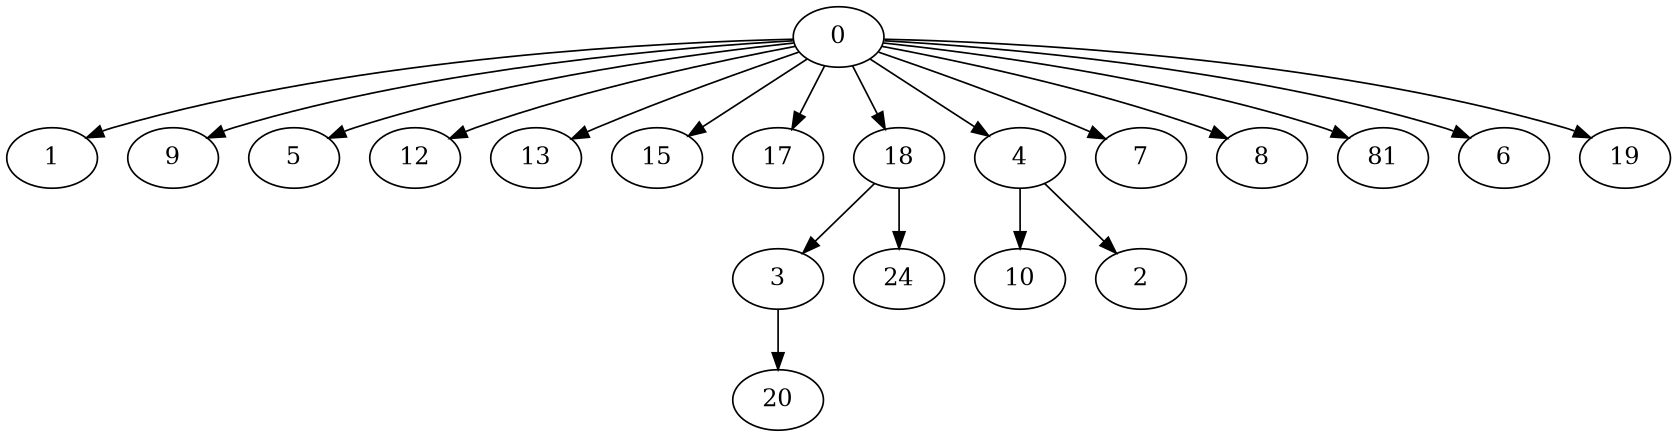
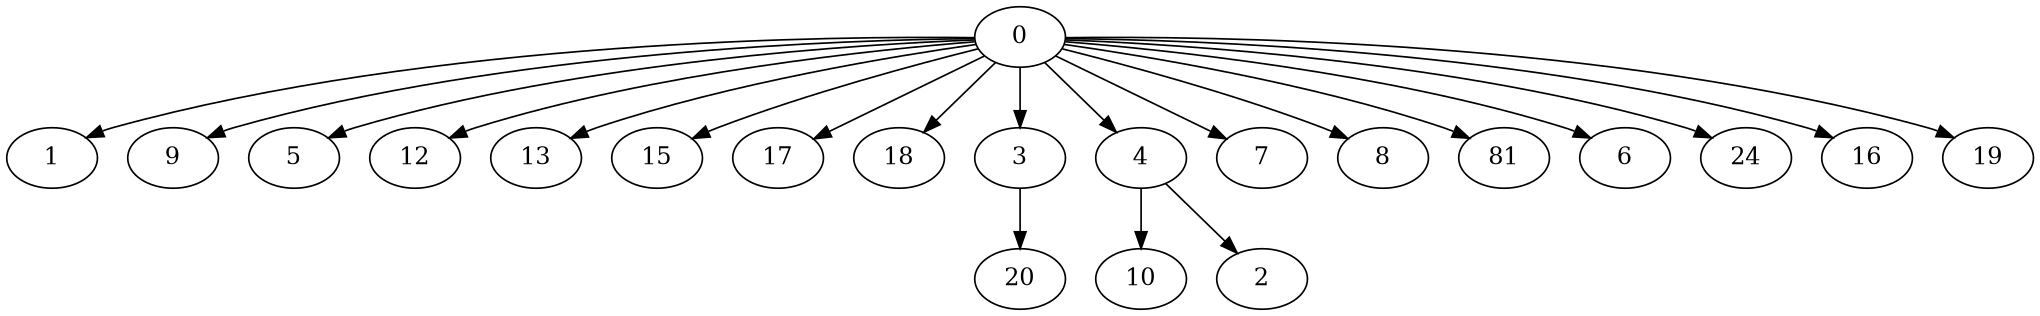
none -> (1867, 158)
(899, 210) -> (1383, 67)
(845, 212) -> (1020, 89)
